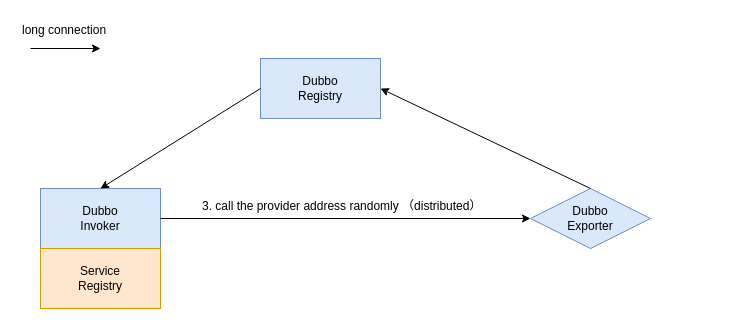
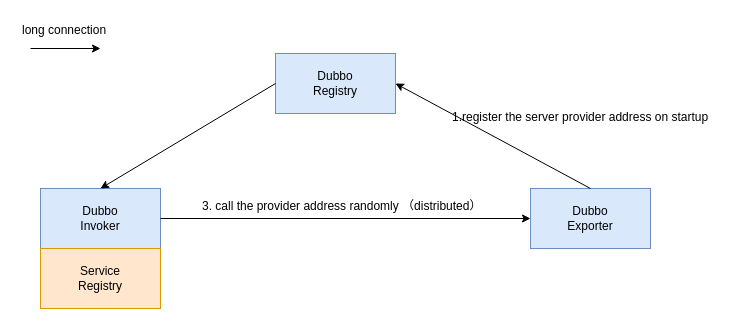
(321, 89) -> (336, 84)
none -> (586, 118)
(591, 219) -> (591, 219)
